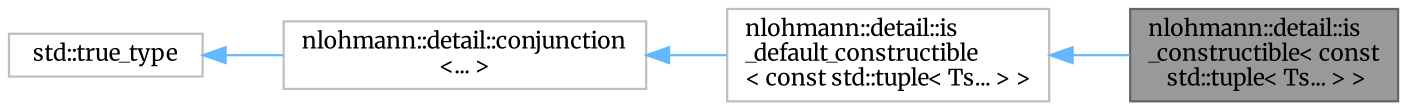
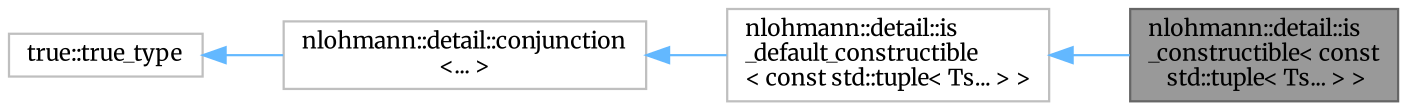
(106, 55) -> (106, 55)
